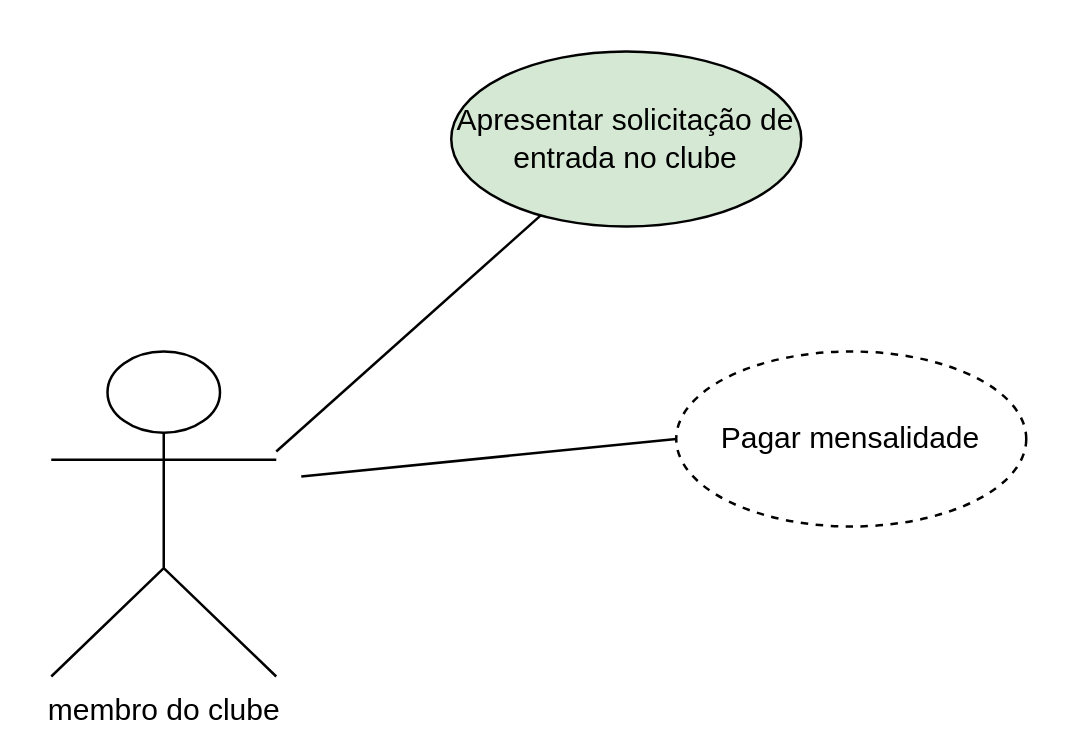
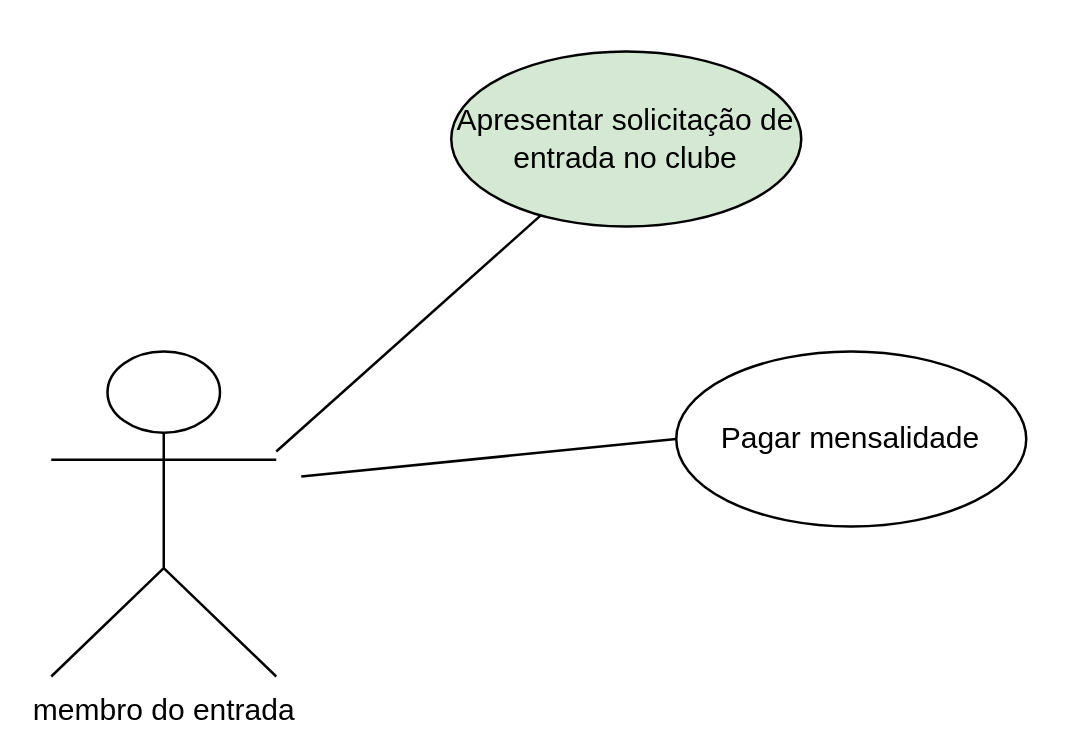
(851, 439) -> (851, 439)
(165, 712) -> (165, 712)
